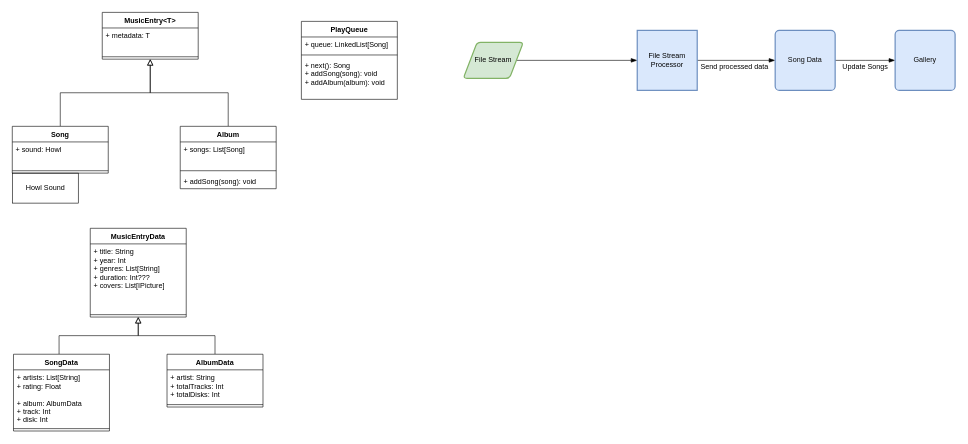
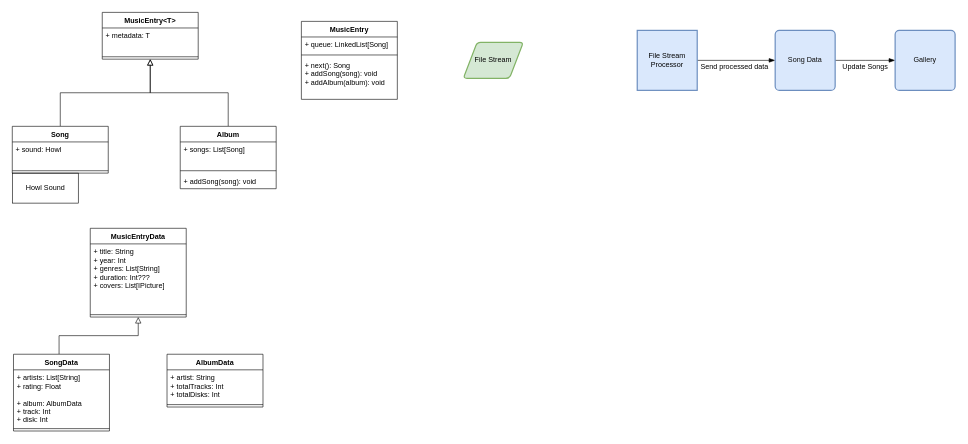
(349, 29) -> (349, 29)
(574, 60) -> none
(187, 336) -> none
